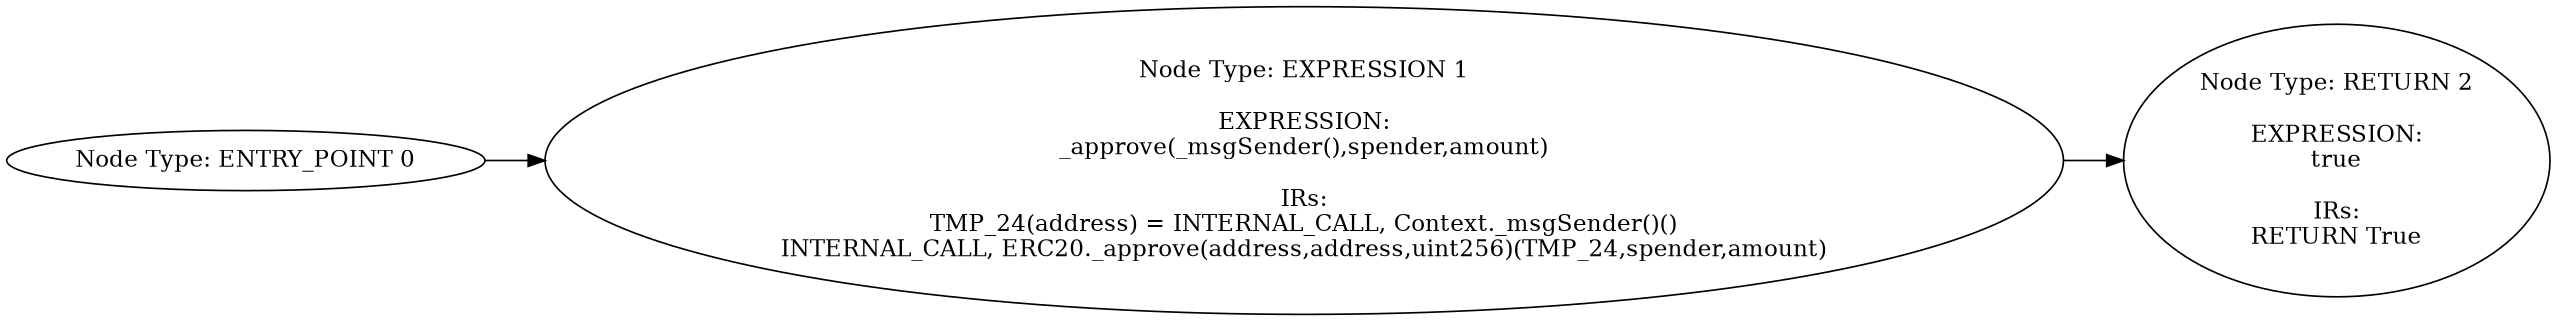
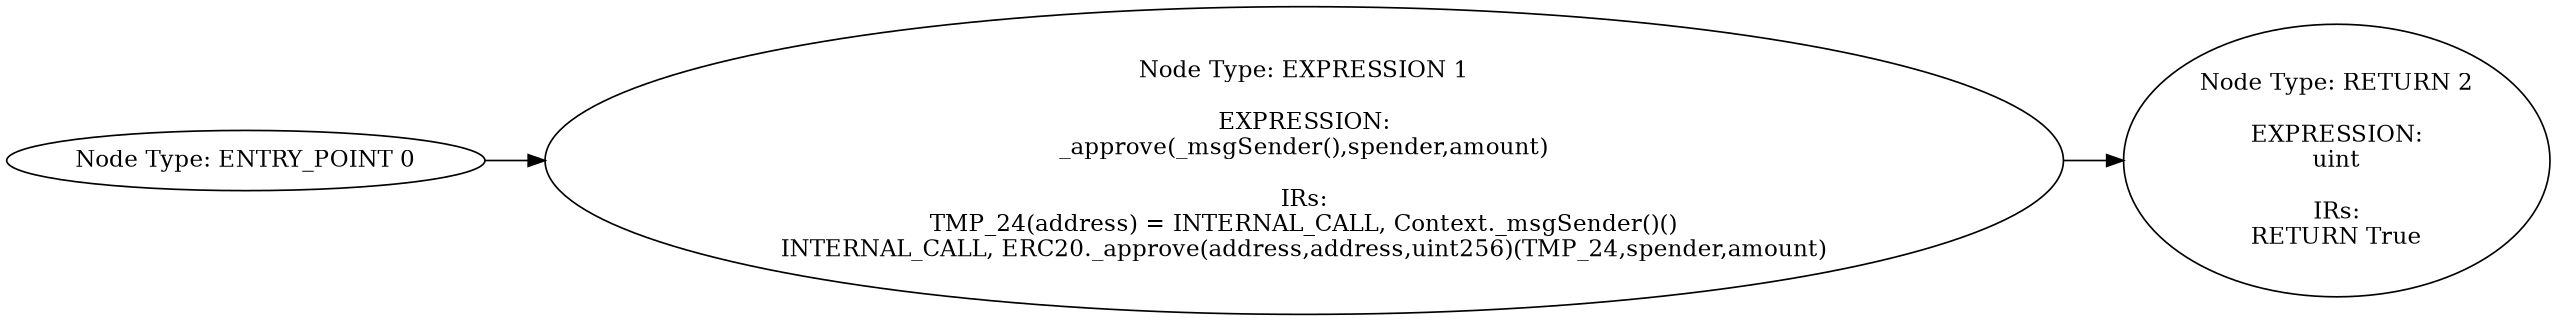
(2337, 161) -> (2337, 161)
